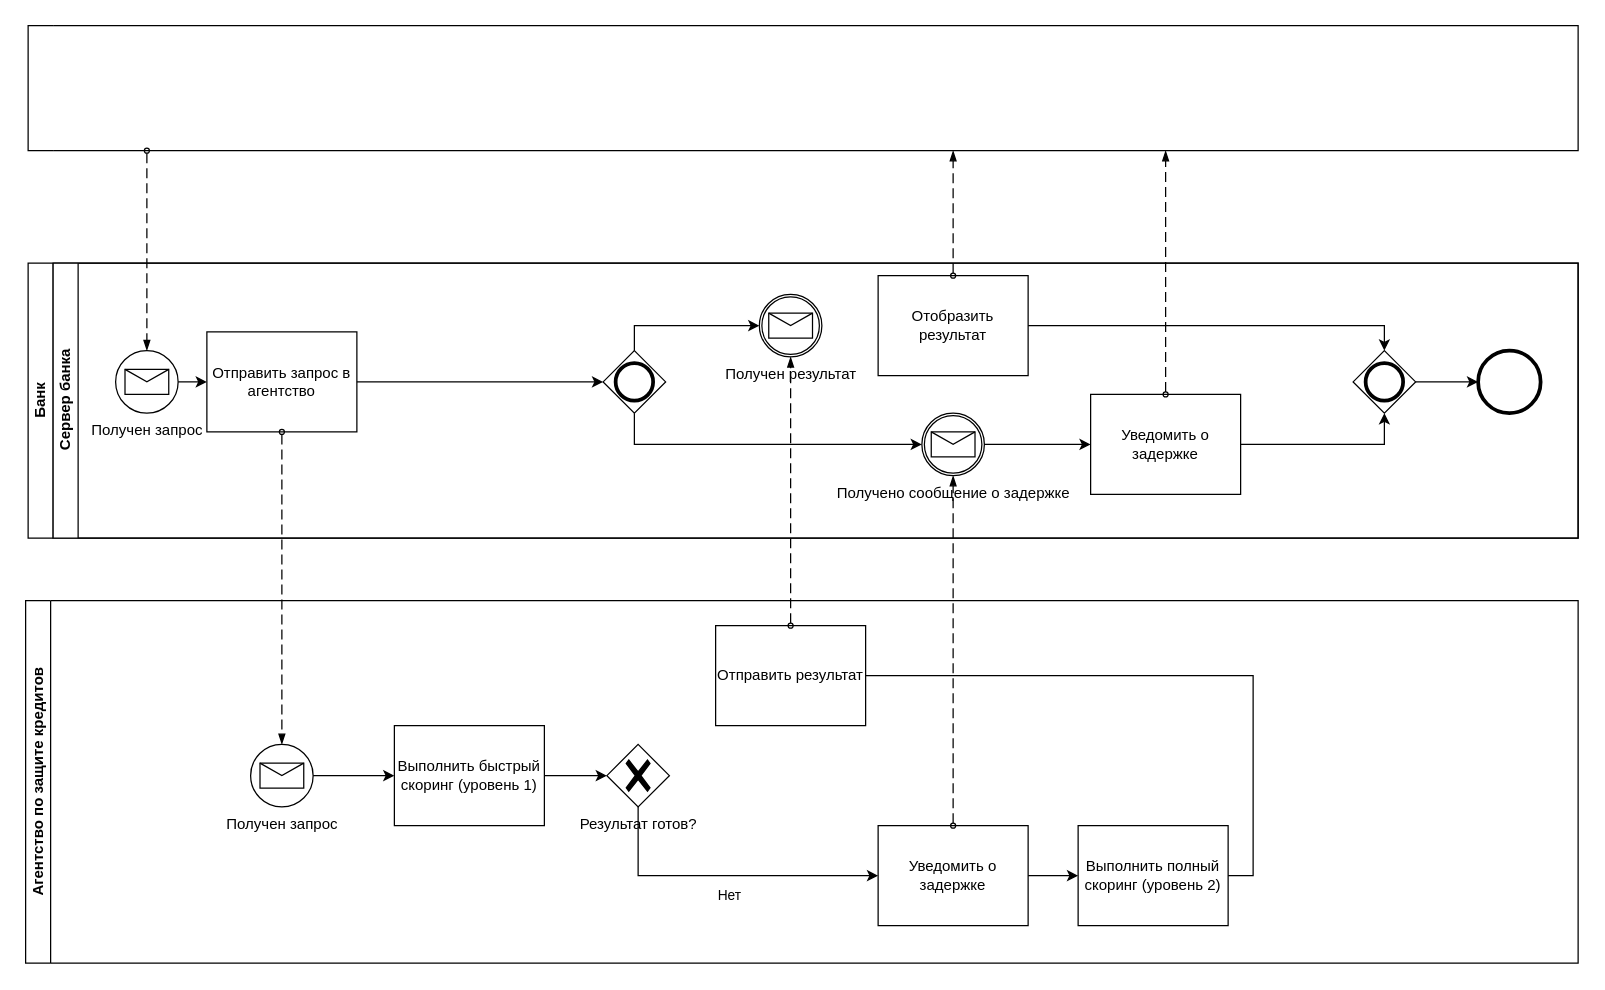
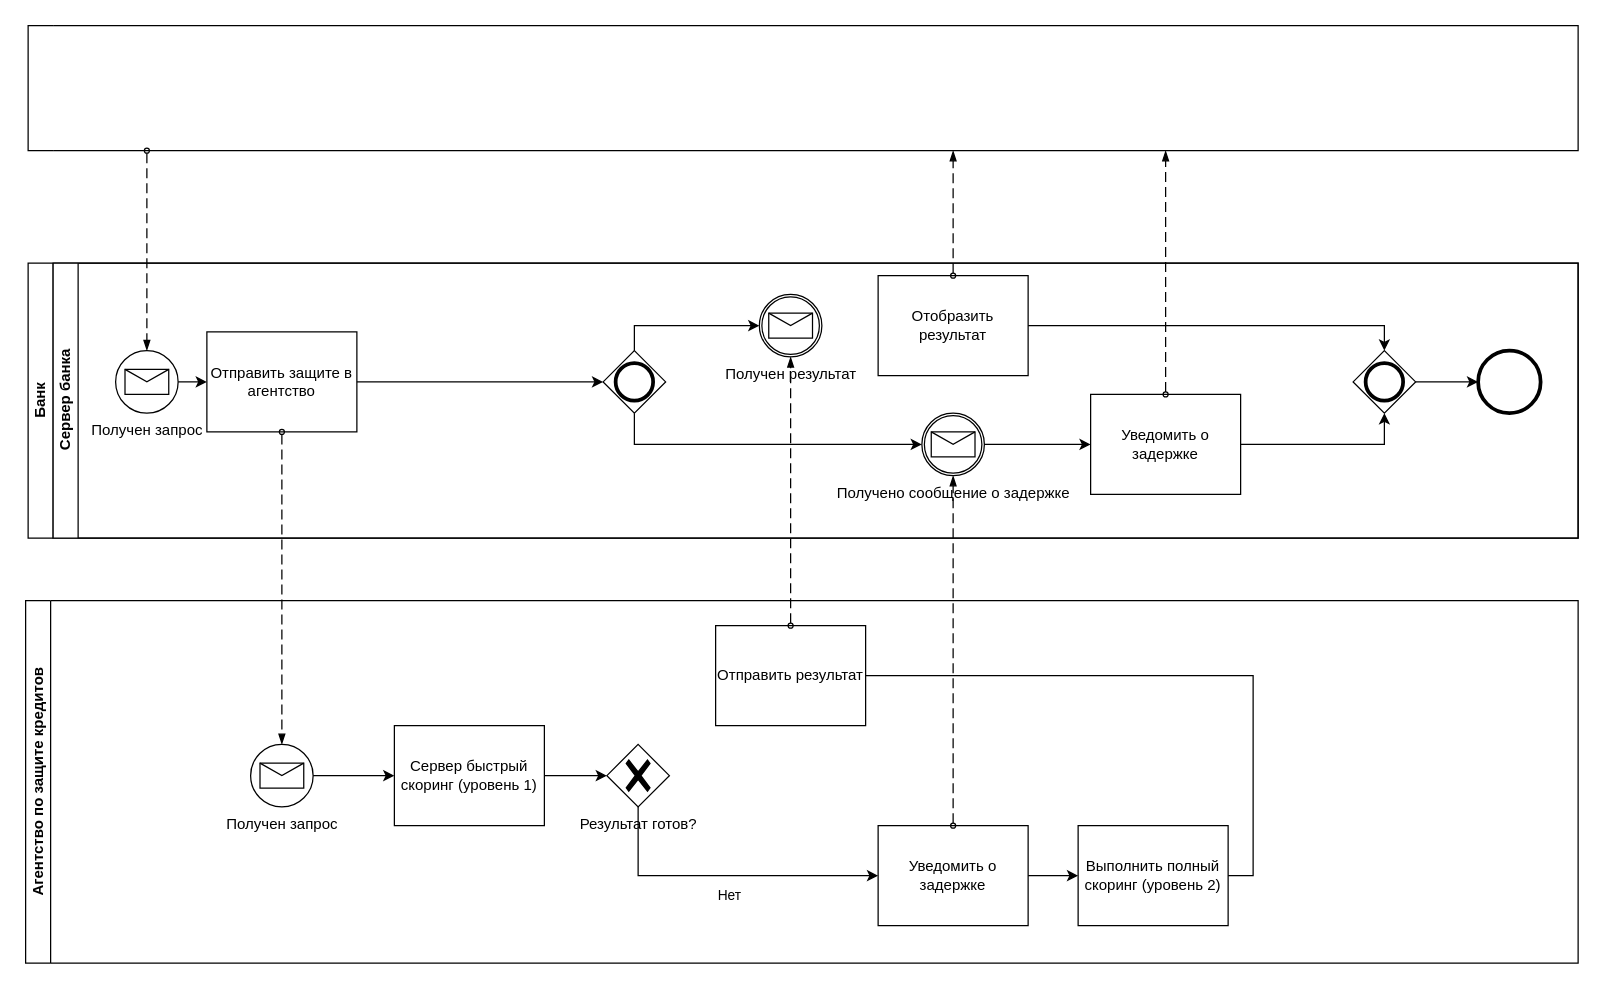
(282, 382) -> (282, 382)
(469, 776) -> (469, 776)
